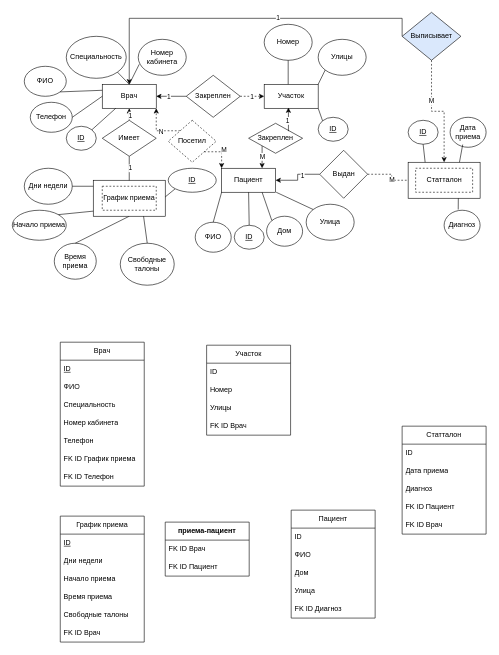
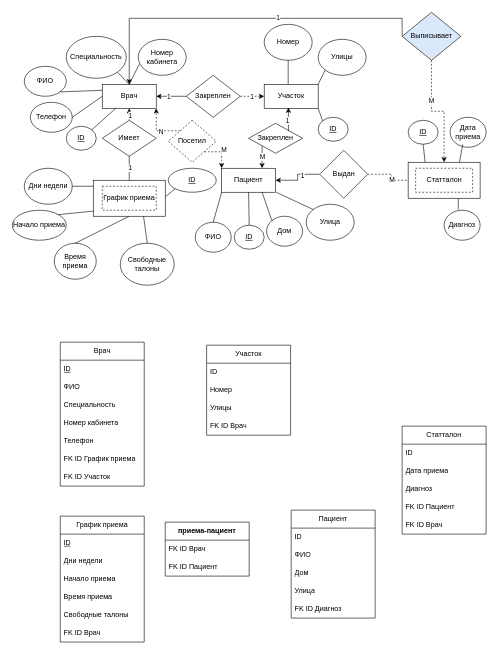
(88, 477) -> (88, 477)
